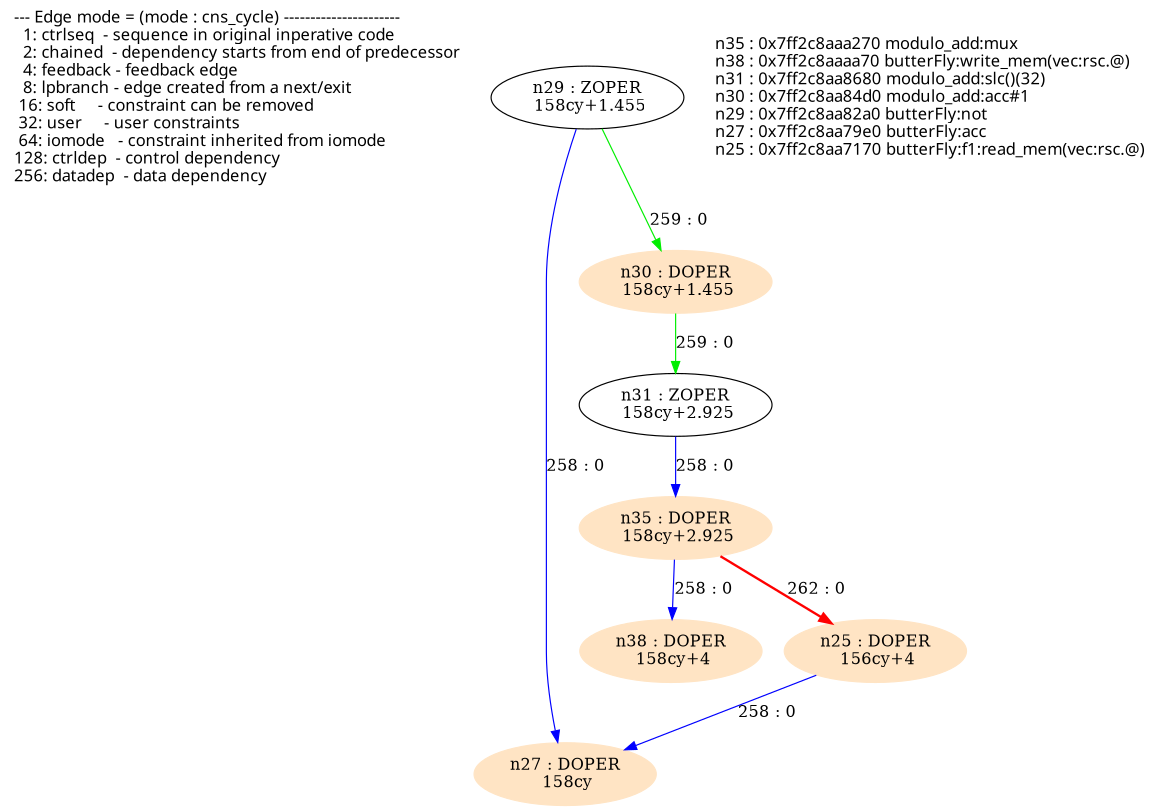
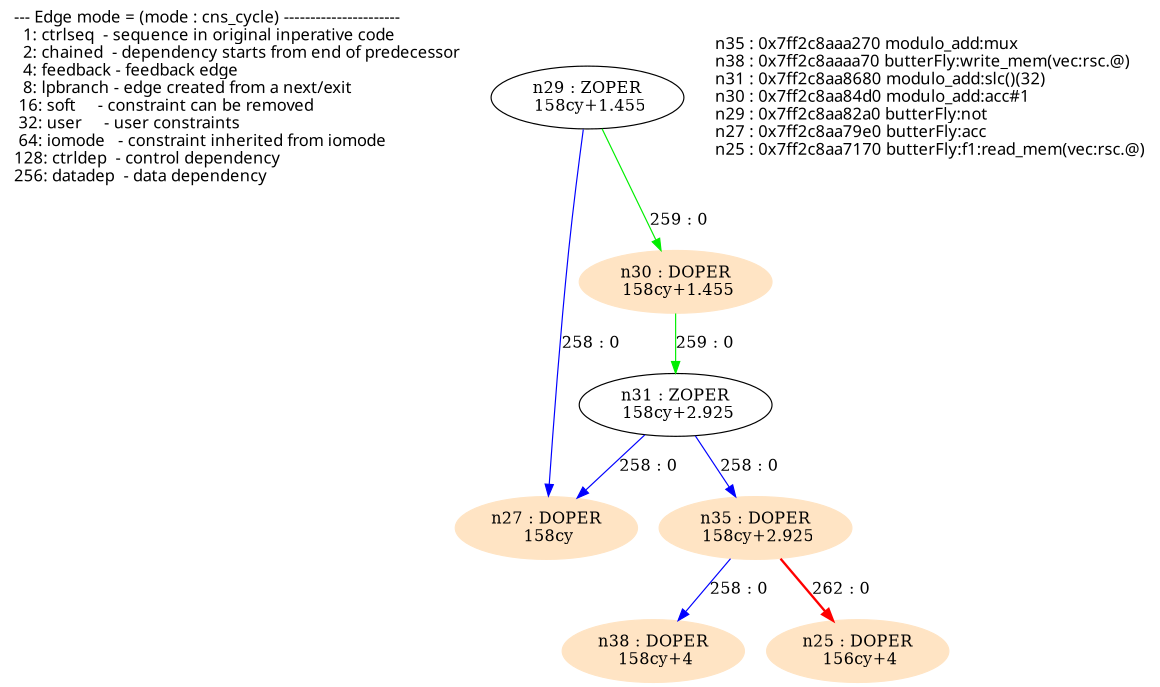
(726, 710) -> (615, 462)
